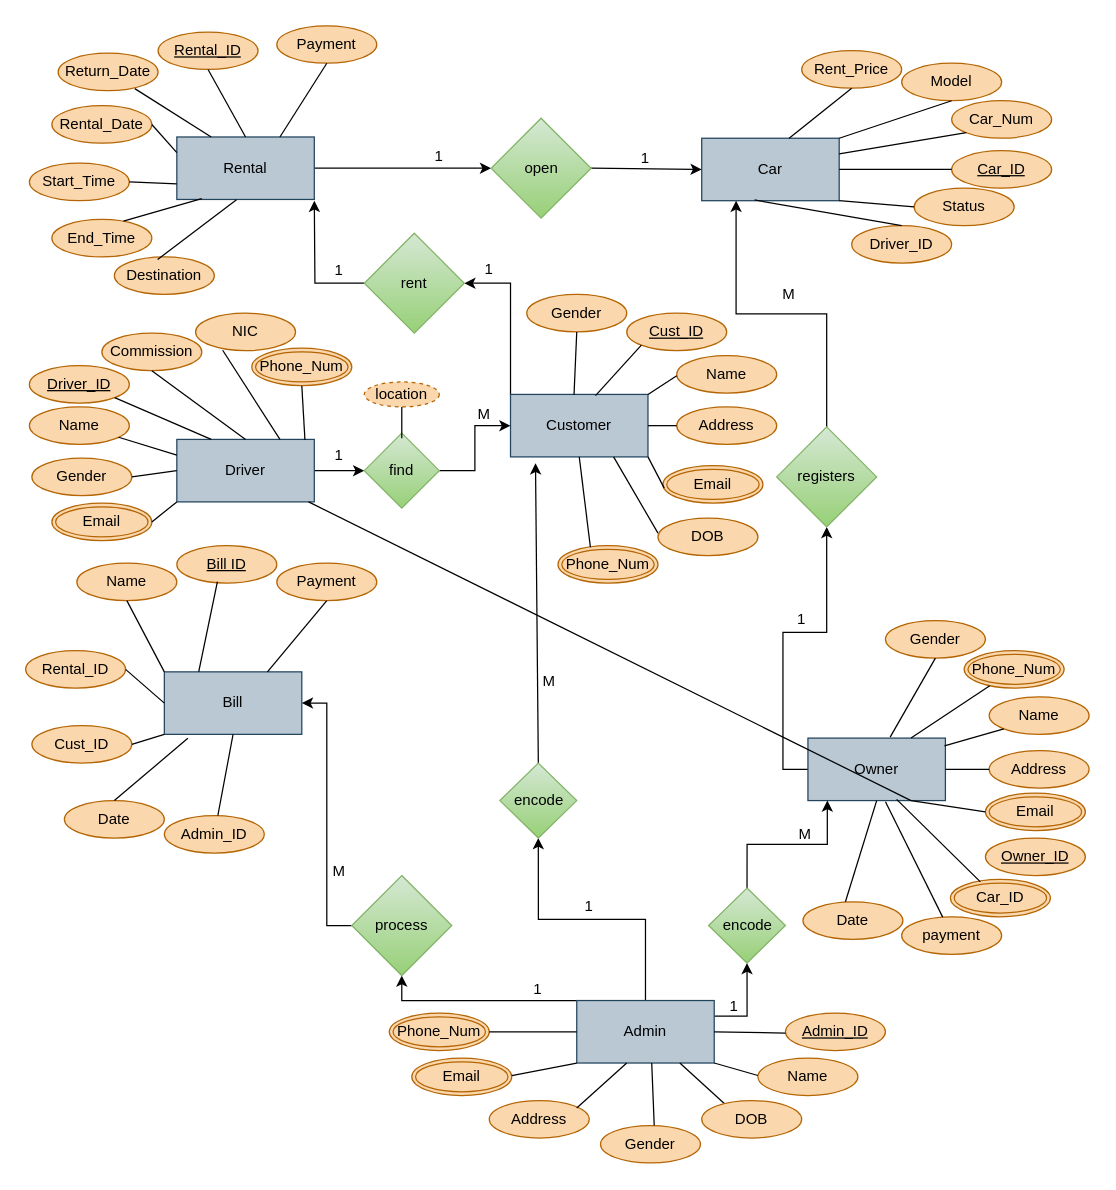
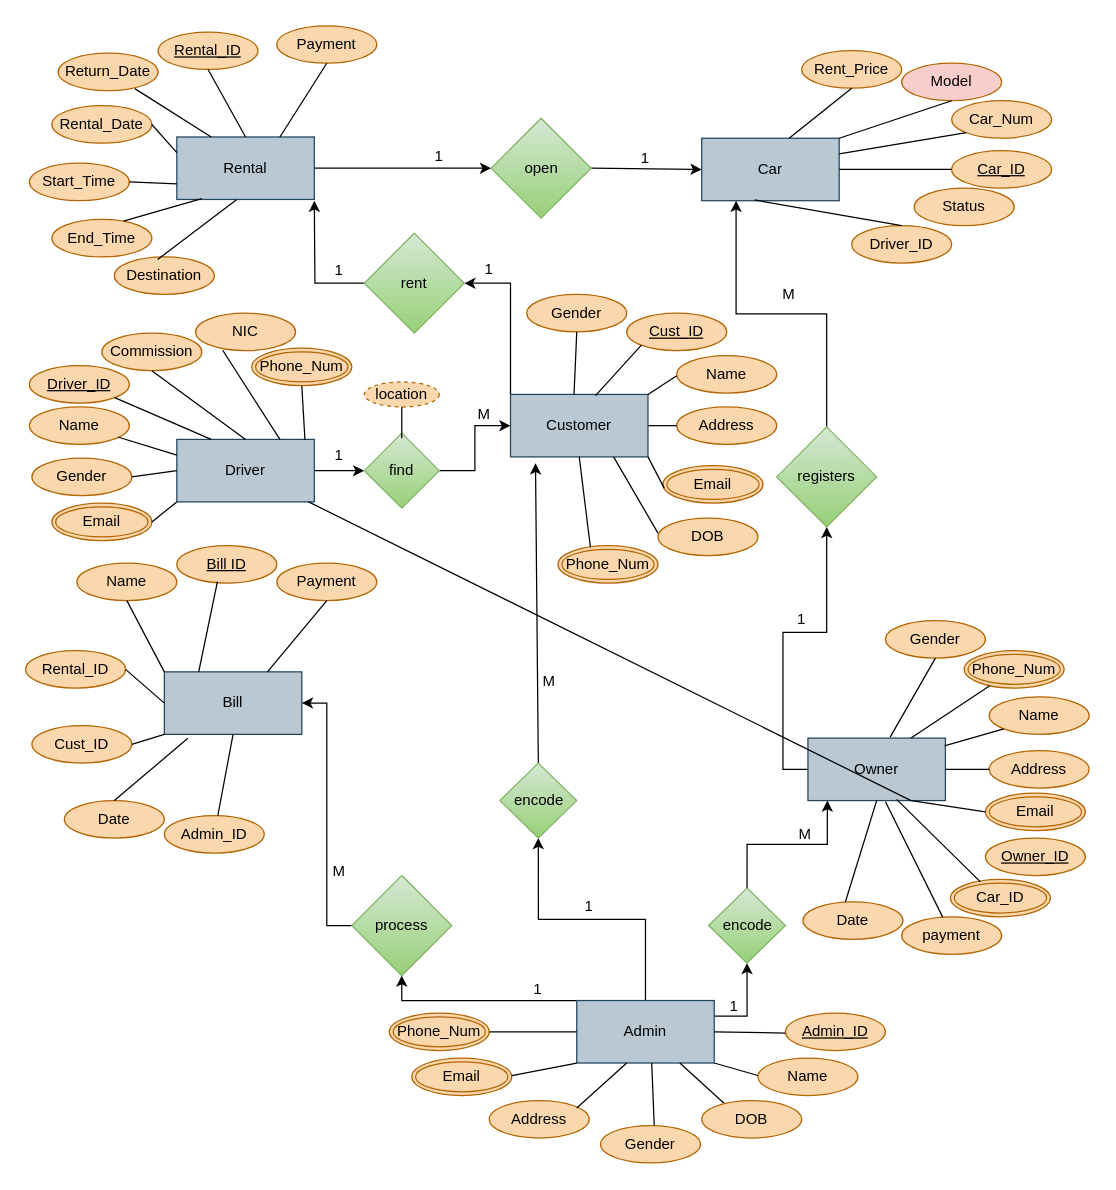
(952, 82) -> (952, 82)
(877, 204) -> none
